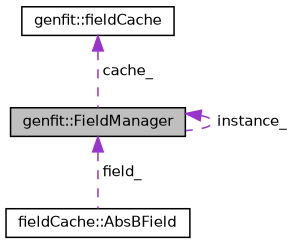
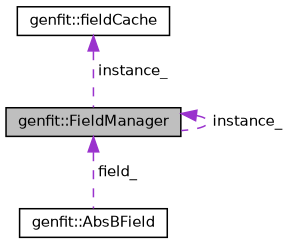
(126, 72) -> (131, 72)
(98, 223) -> (93, 223)
